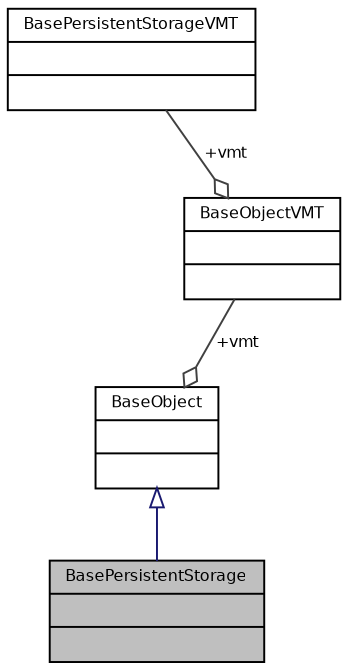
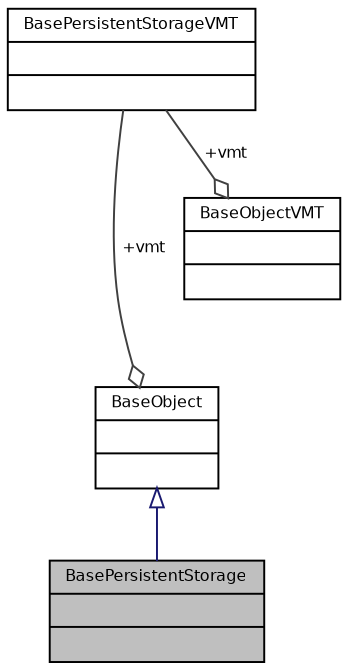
(215, 333) -> (114, 238)
